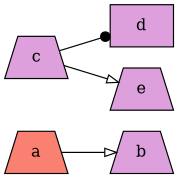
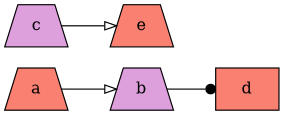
(142, 26) -> (247, 89)
(80, 44) -> (186, 89)
(142, 89) -> (142, 26)
